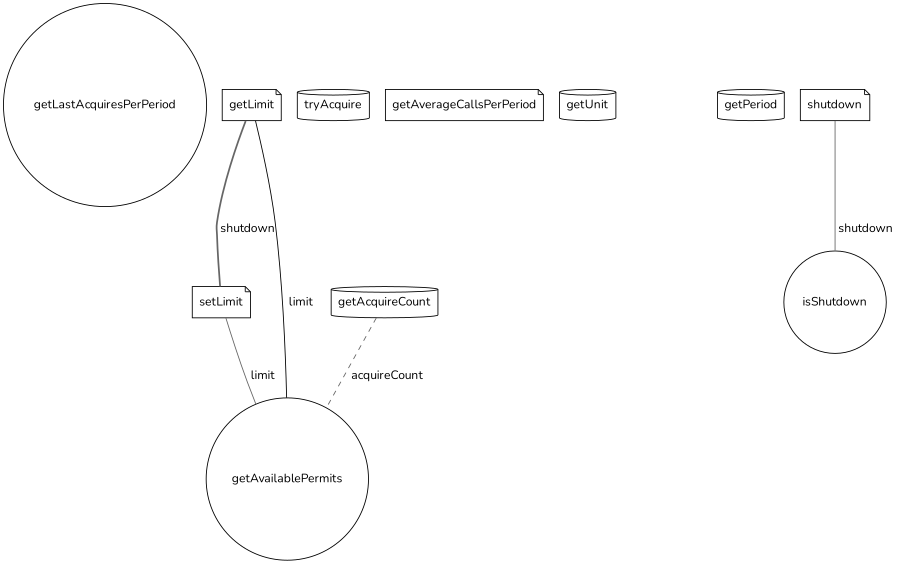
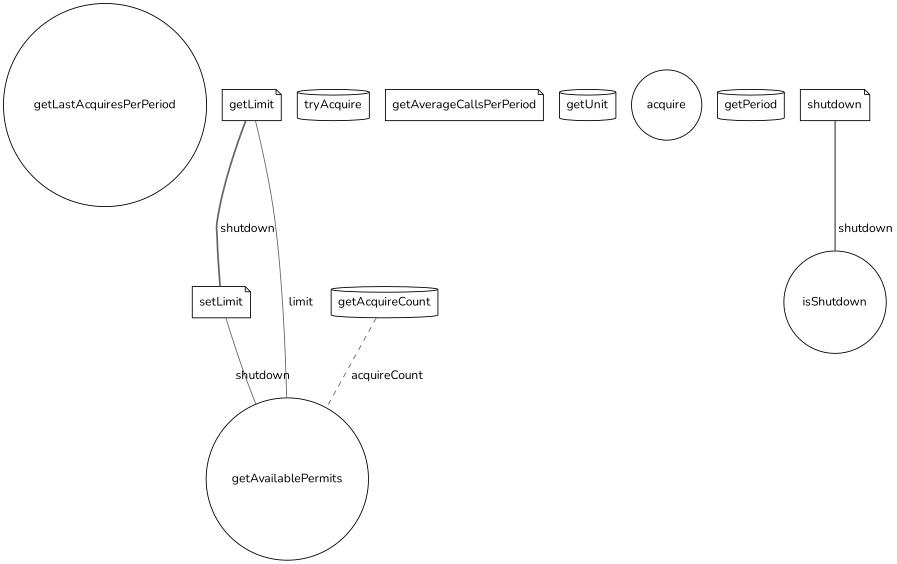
none -> (667, 105)
(835, 186) -> (835, 186)
(279, 258) -> (279, 258)
(261, 376) -> (261, 376)
